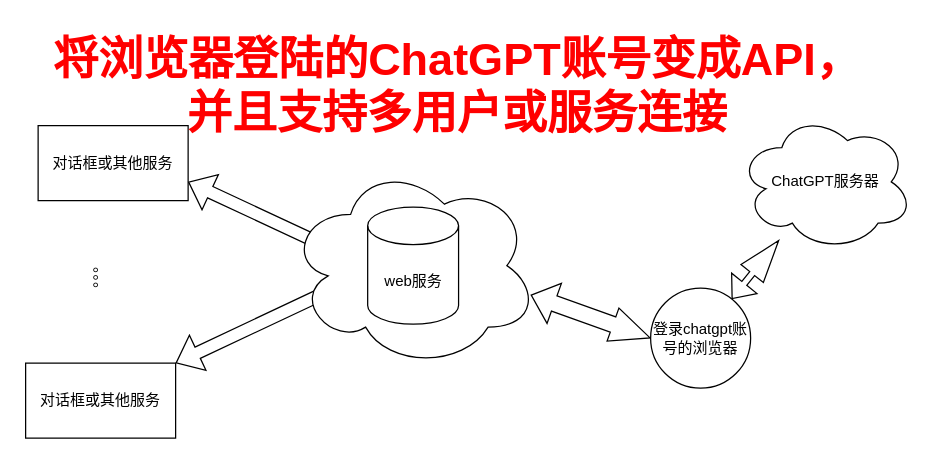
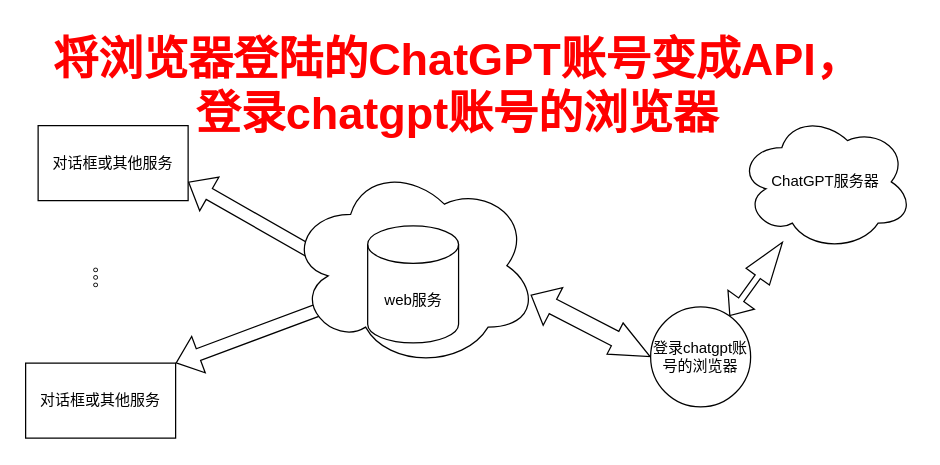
(458, 113) -> (458, 113)
(413, 266) -> (413, 284)
(701, 338) -> (701, 357)
